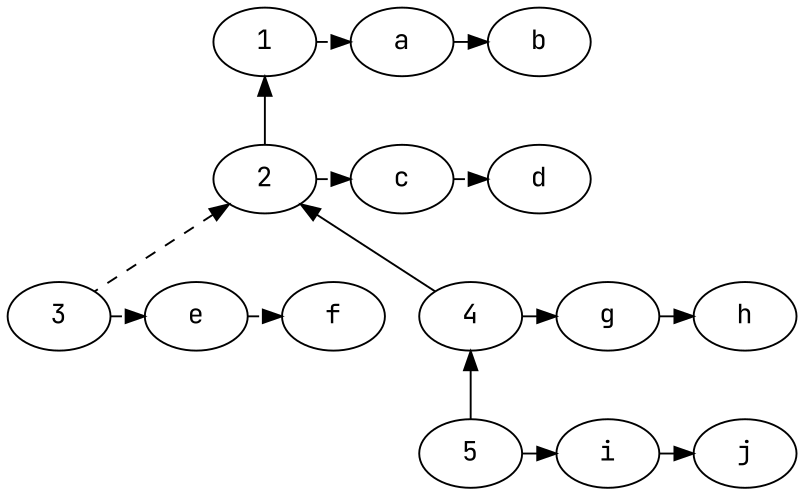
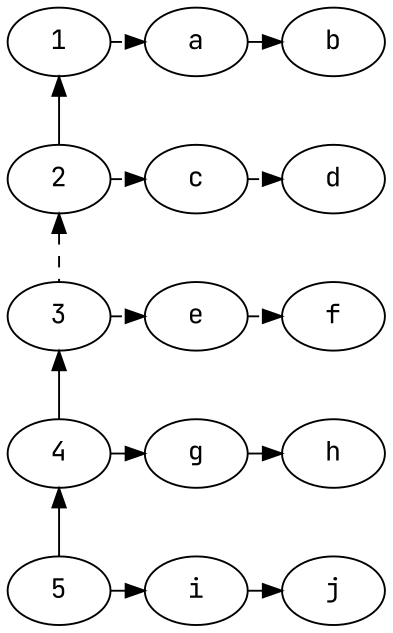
(376, 253) -> (59, 395)
